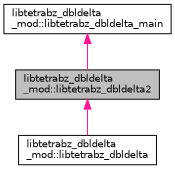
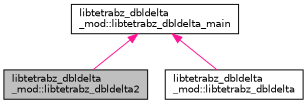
(88, 122) -> (199, 55)
